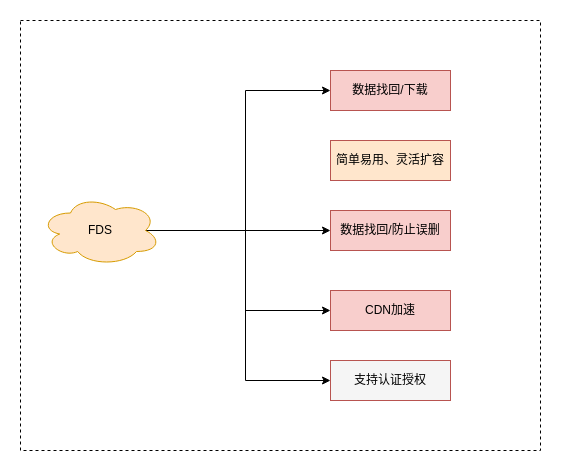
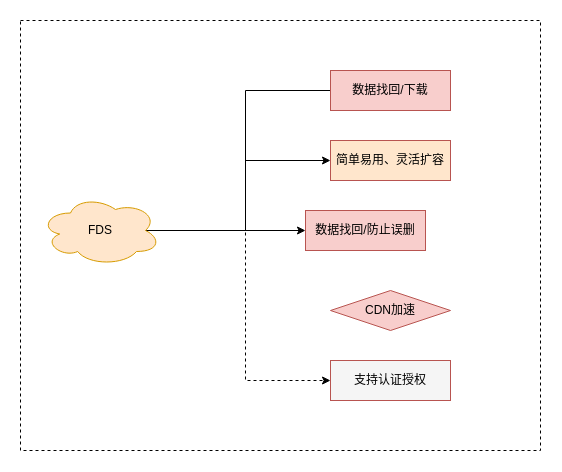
(322, 91) -> (325, 91)
none -> (285, 161)
(391, 231) -> (366, 231)
(285, 311) -> none
(391, 311) -> (391, 311)
(250, 381) -> (250, 381)
